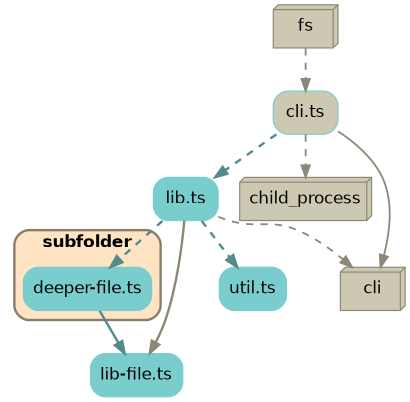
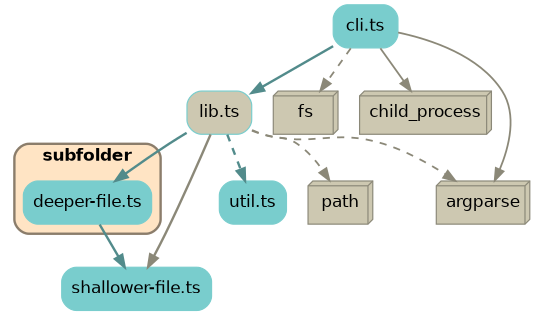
(306, 64) -> (339, 65)
(306, 113) -> (366, 26)
(306, 150) -> (392, 65)
(251, 152) -> (298, 66)
(186, 199) -> (219, 113)
none -> (340, 203)
(141, 240) -> (153, 155)
(373, 289) -> (483, 203)
(137, 375) -> (137, 289)
